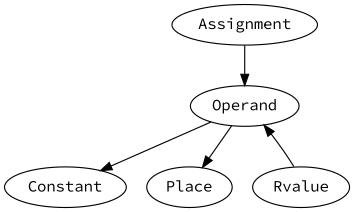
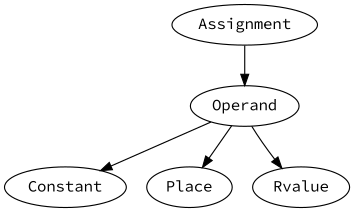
(283, 150) -> (263, 143)
